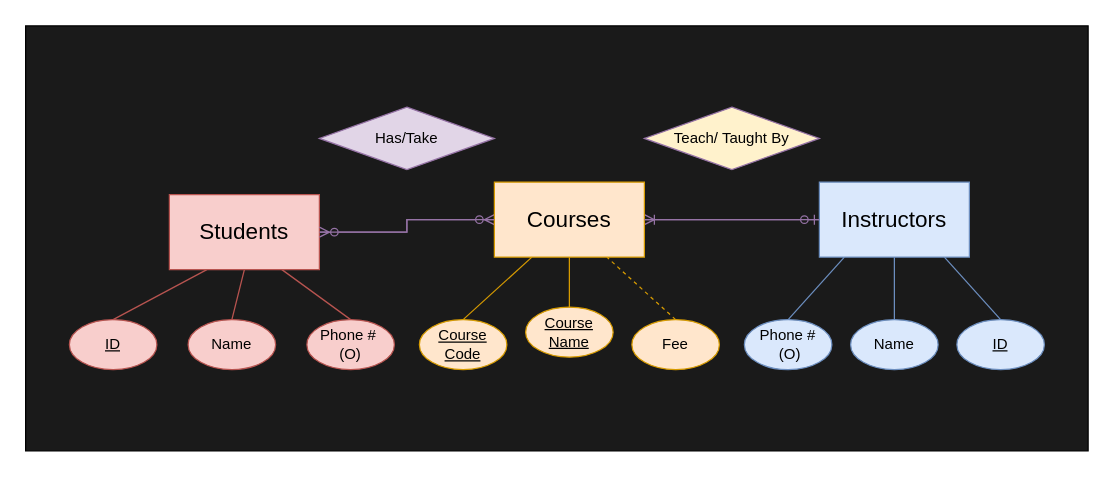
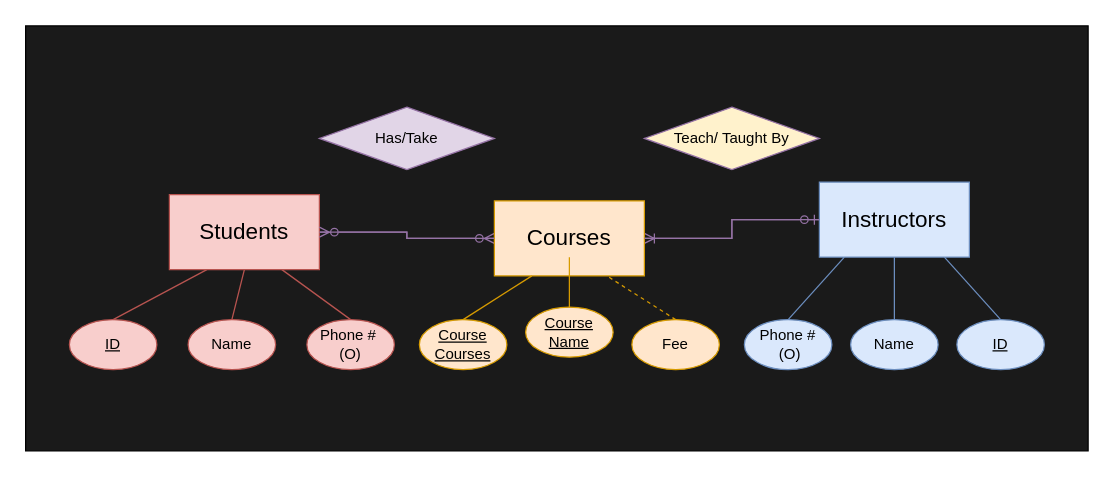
(569, 219) -> (569, 238)
(463, 344) -> (463, 344)
